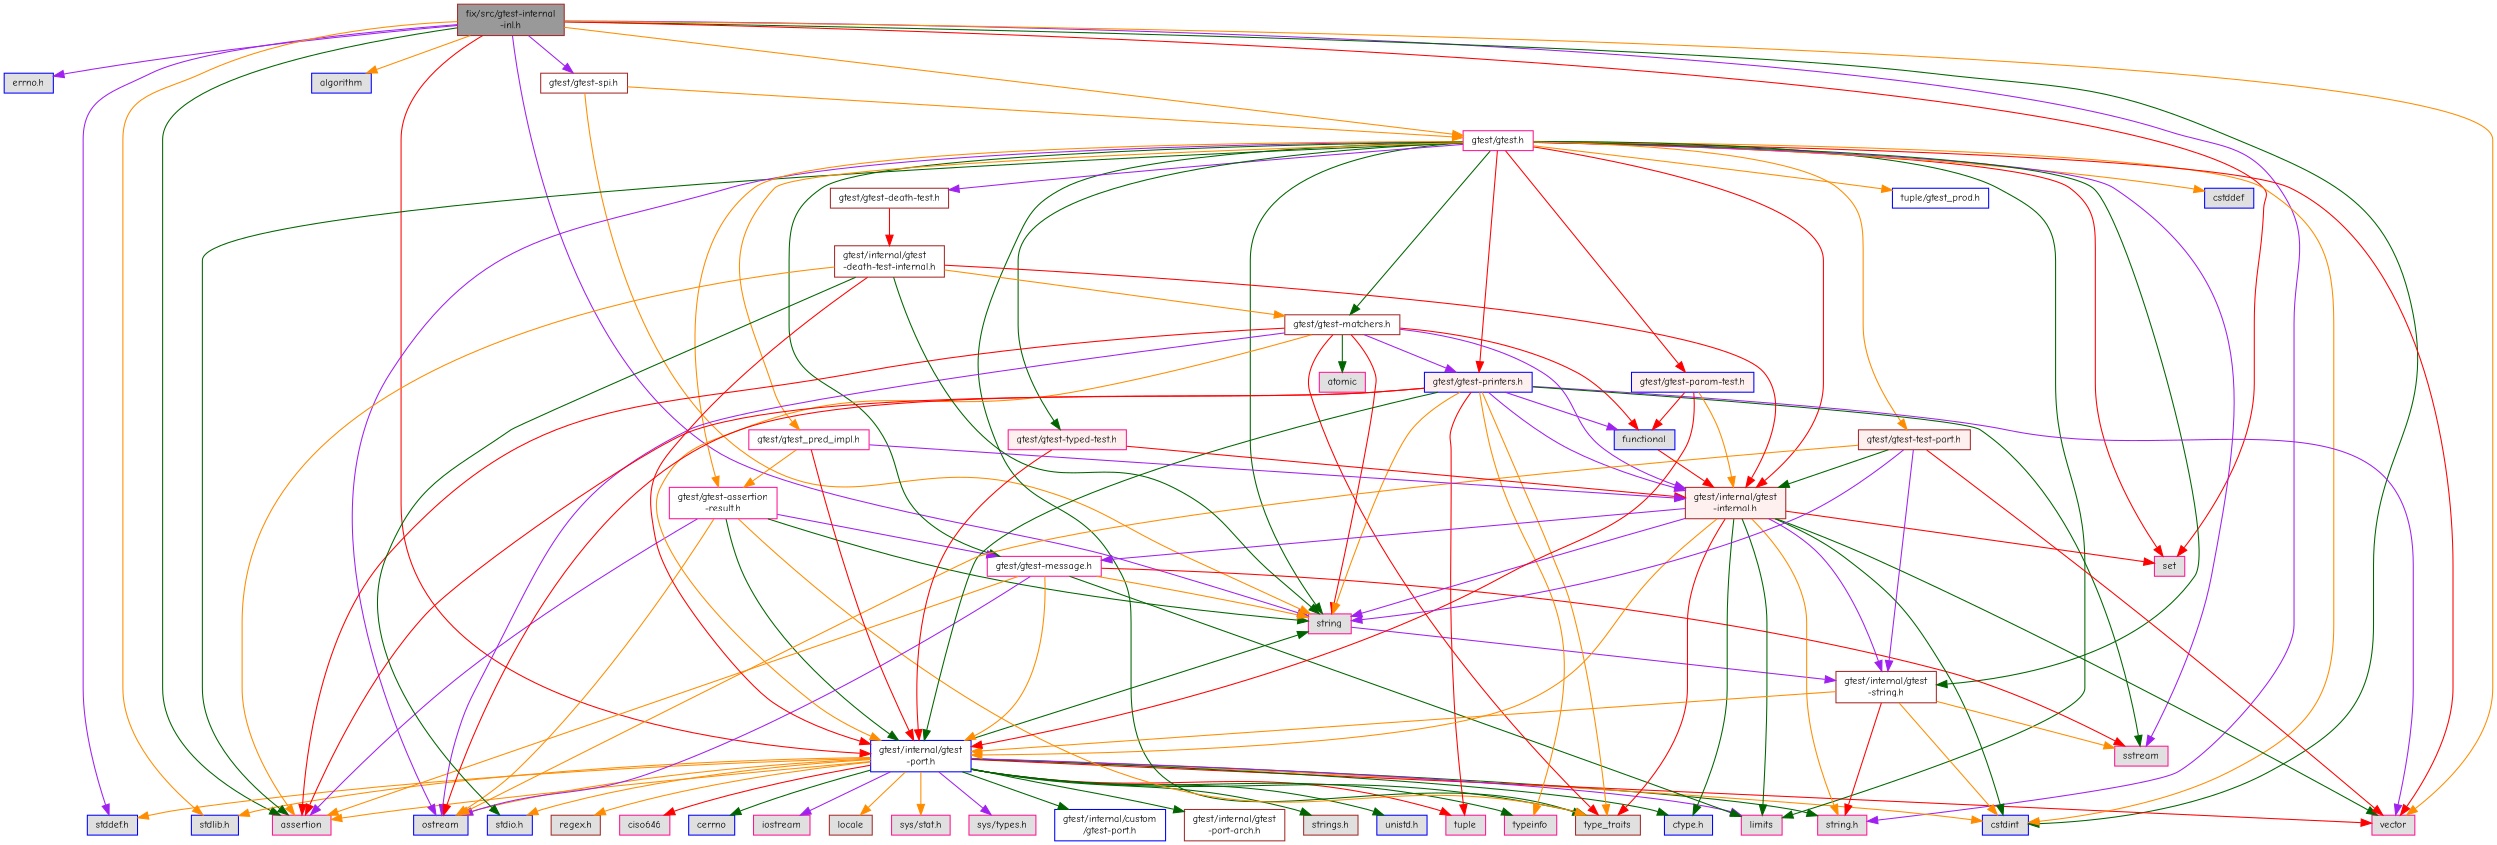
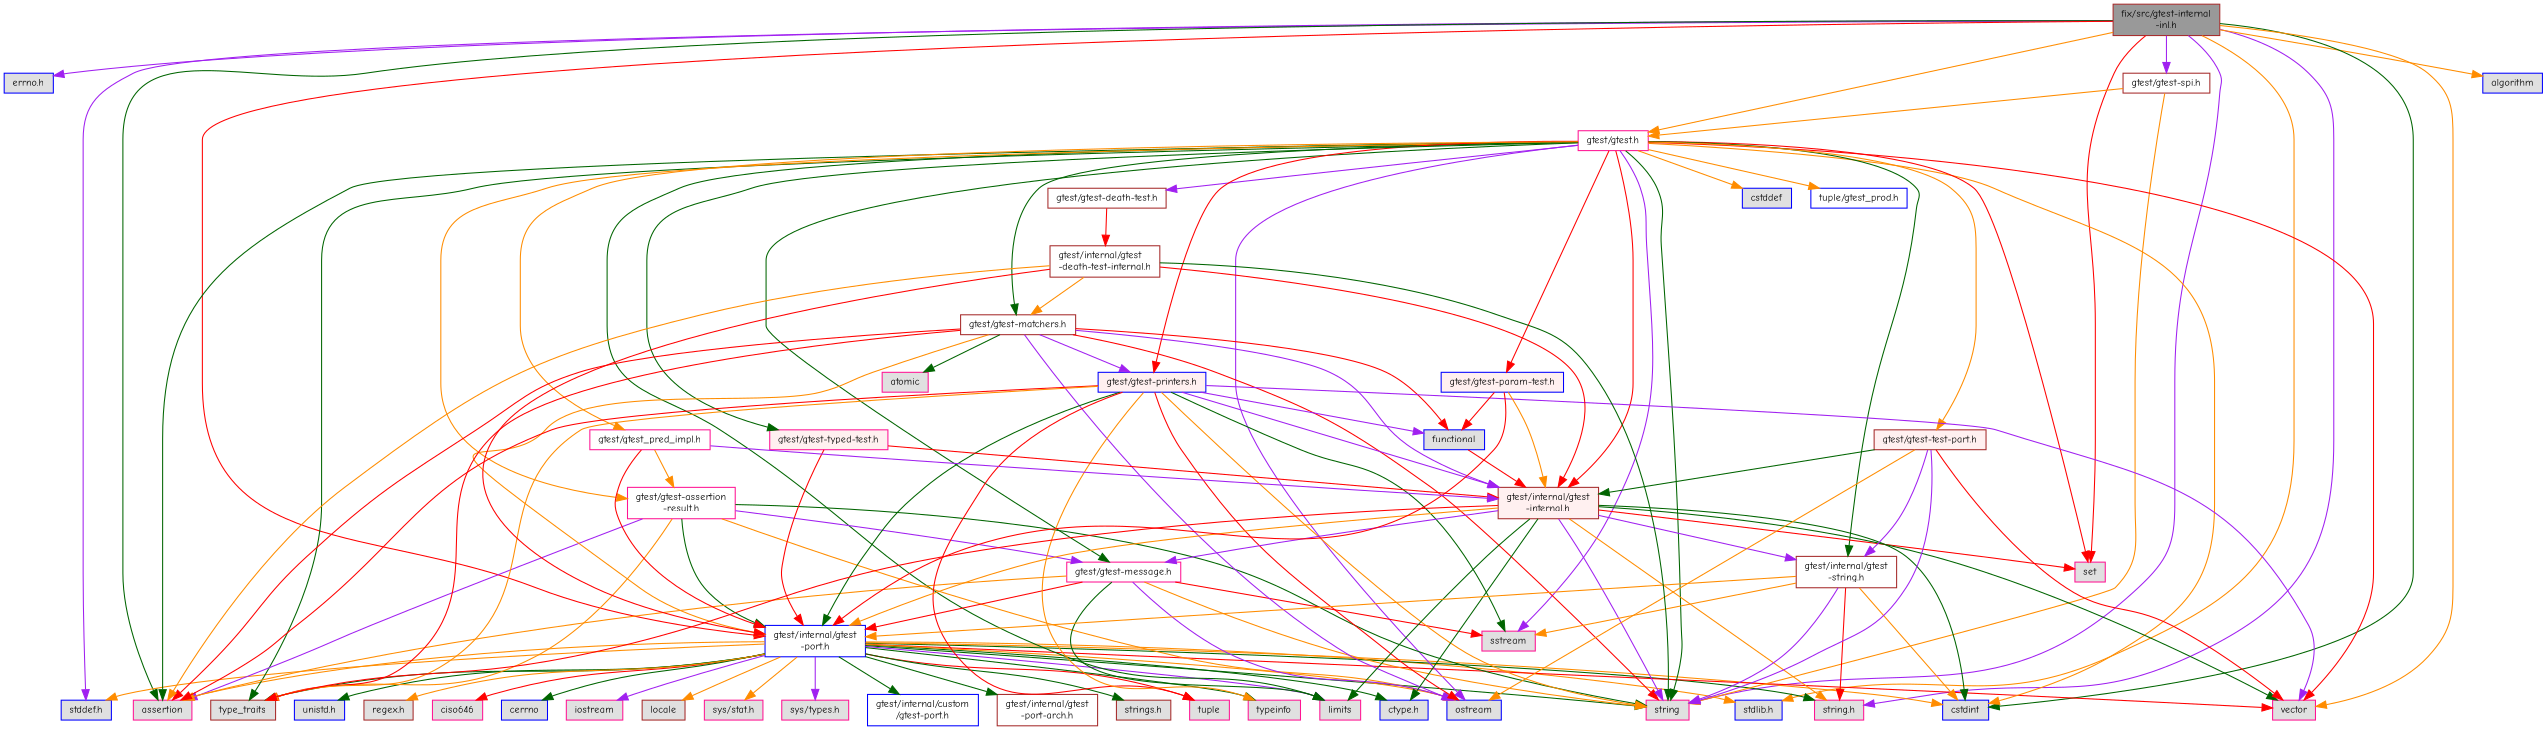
(1600, 655) -> (1780, 658)
(1034, 668) -> (995, 601)
(510, 825) -> none
